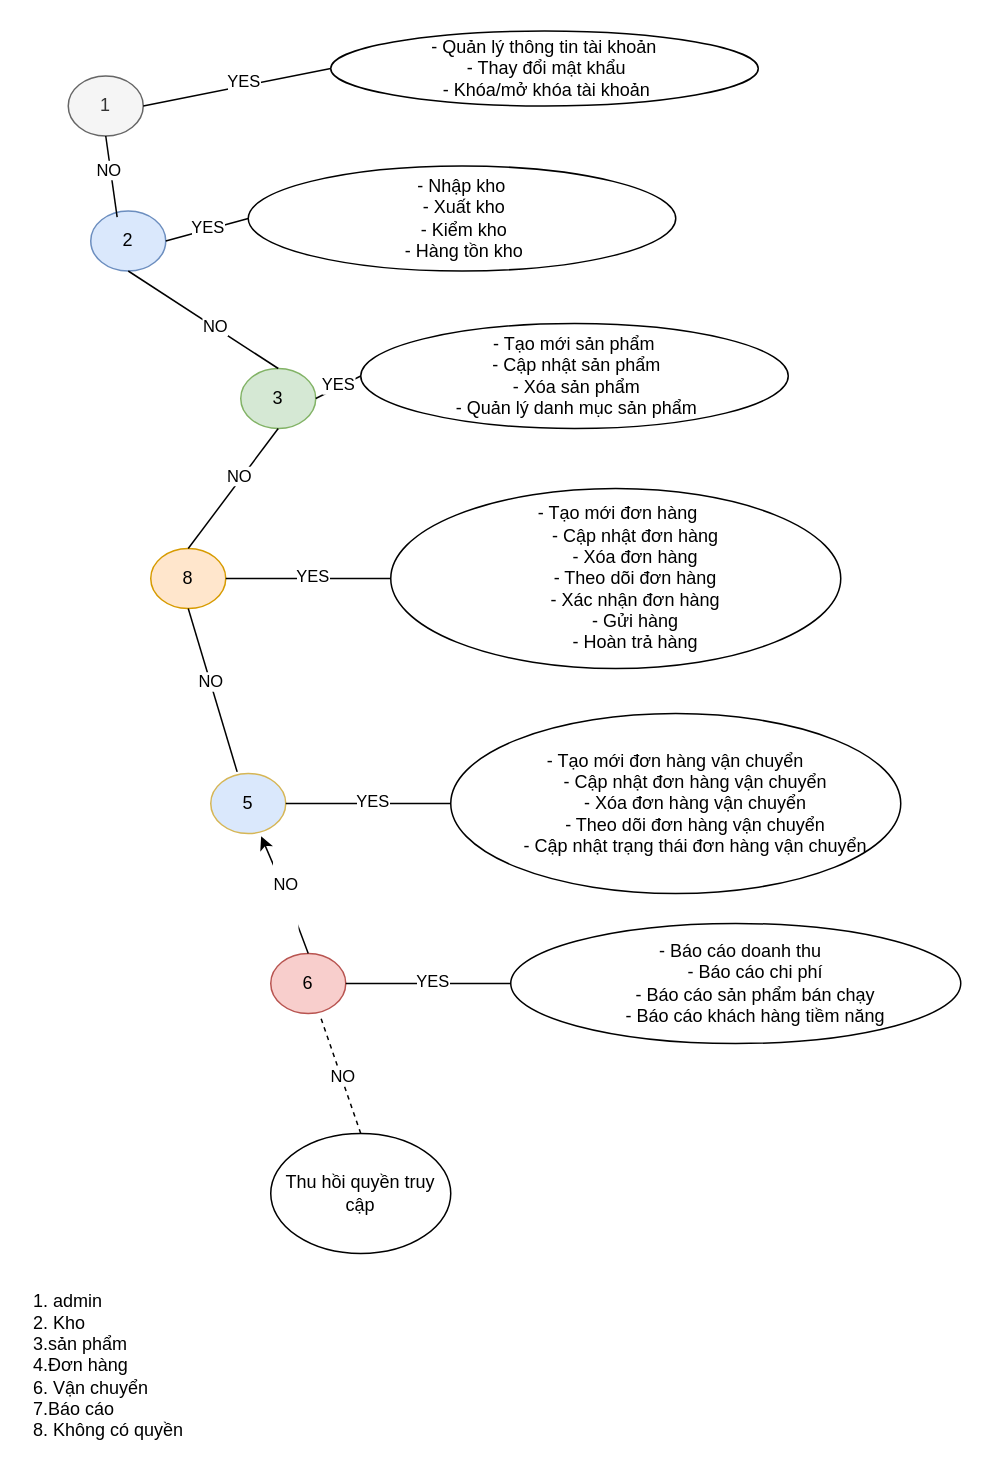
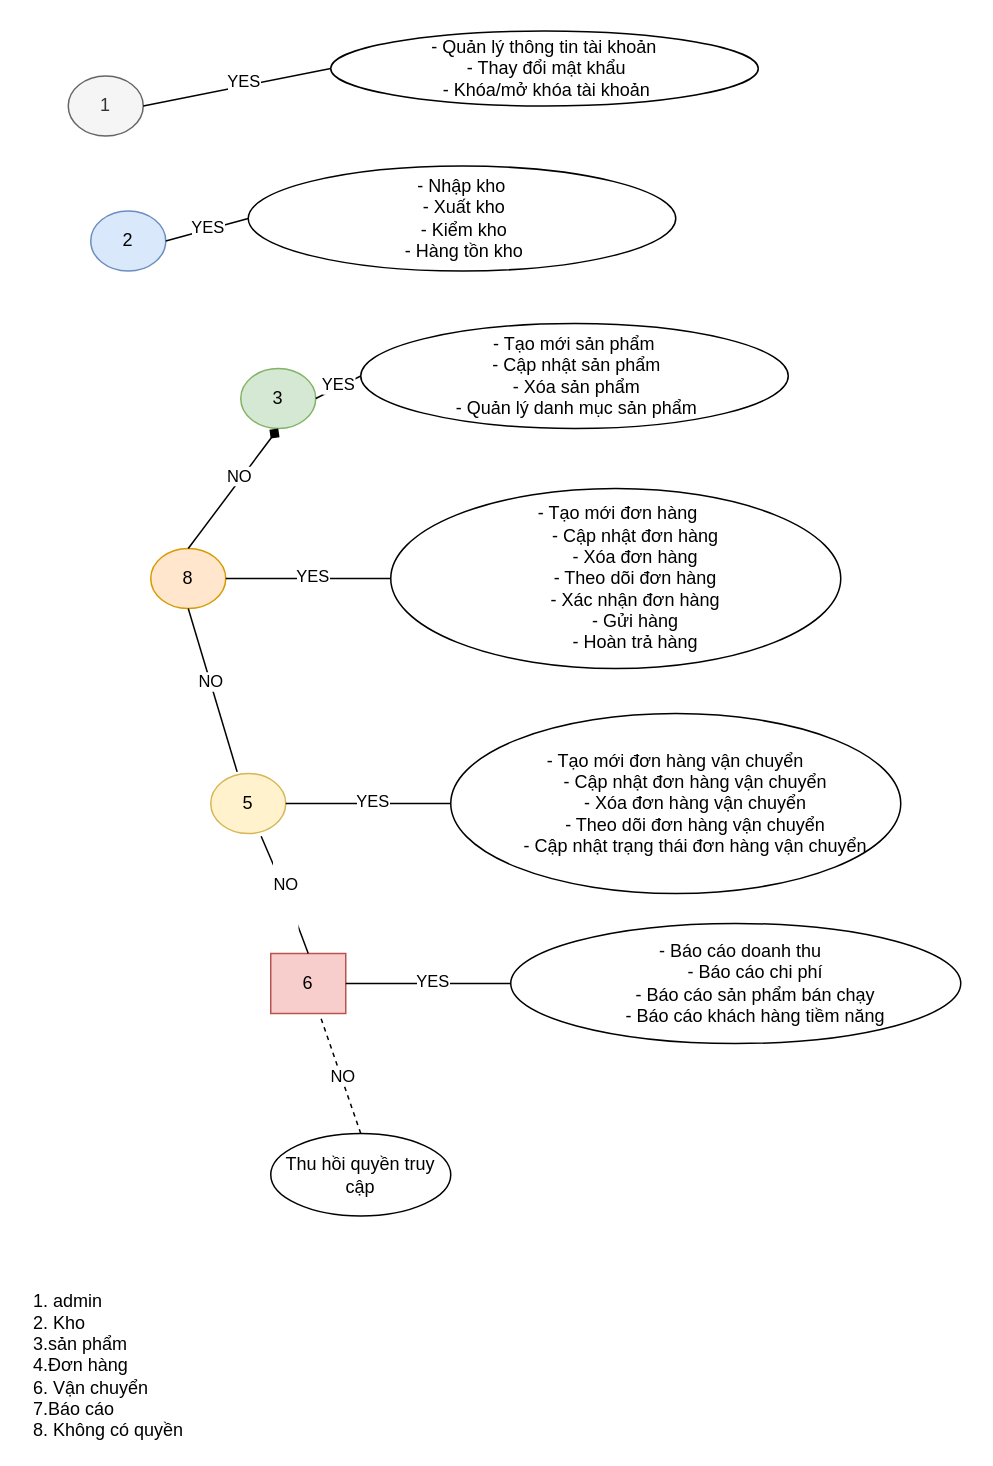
(112, 177) -> none
(203, 320) -> none
(274, 434) -> (271, 438)
(248, 803) -> (248, 803)
(266, 847) -> (264, 843)
(308, 983) -> (308, 983)
(361, 1193) -> (361, 1175)
